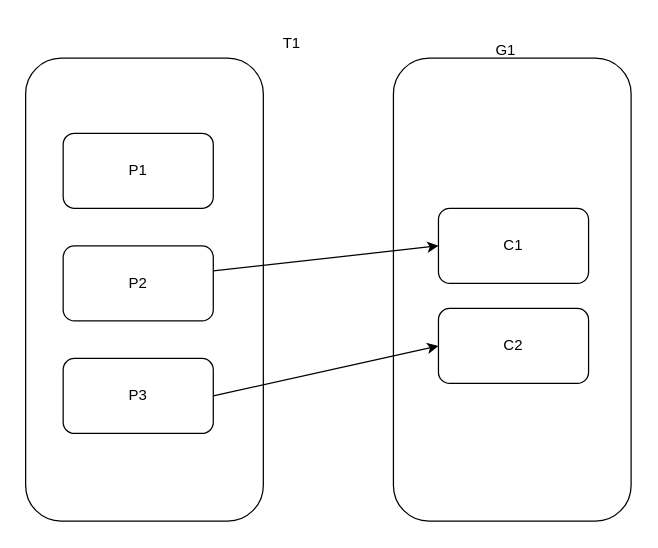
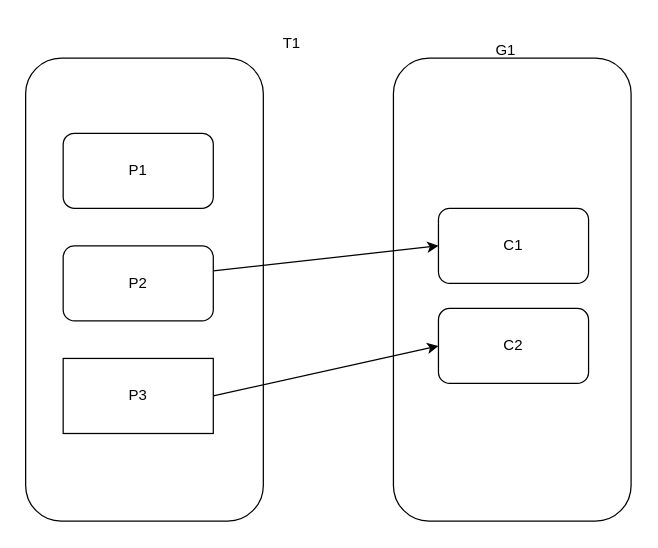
(138, 396) -> (138, 396)
